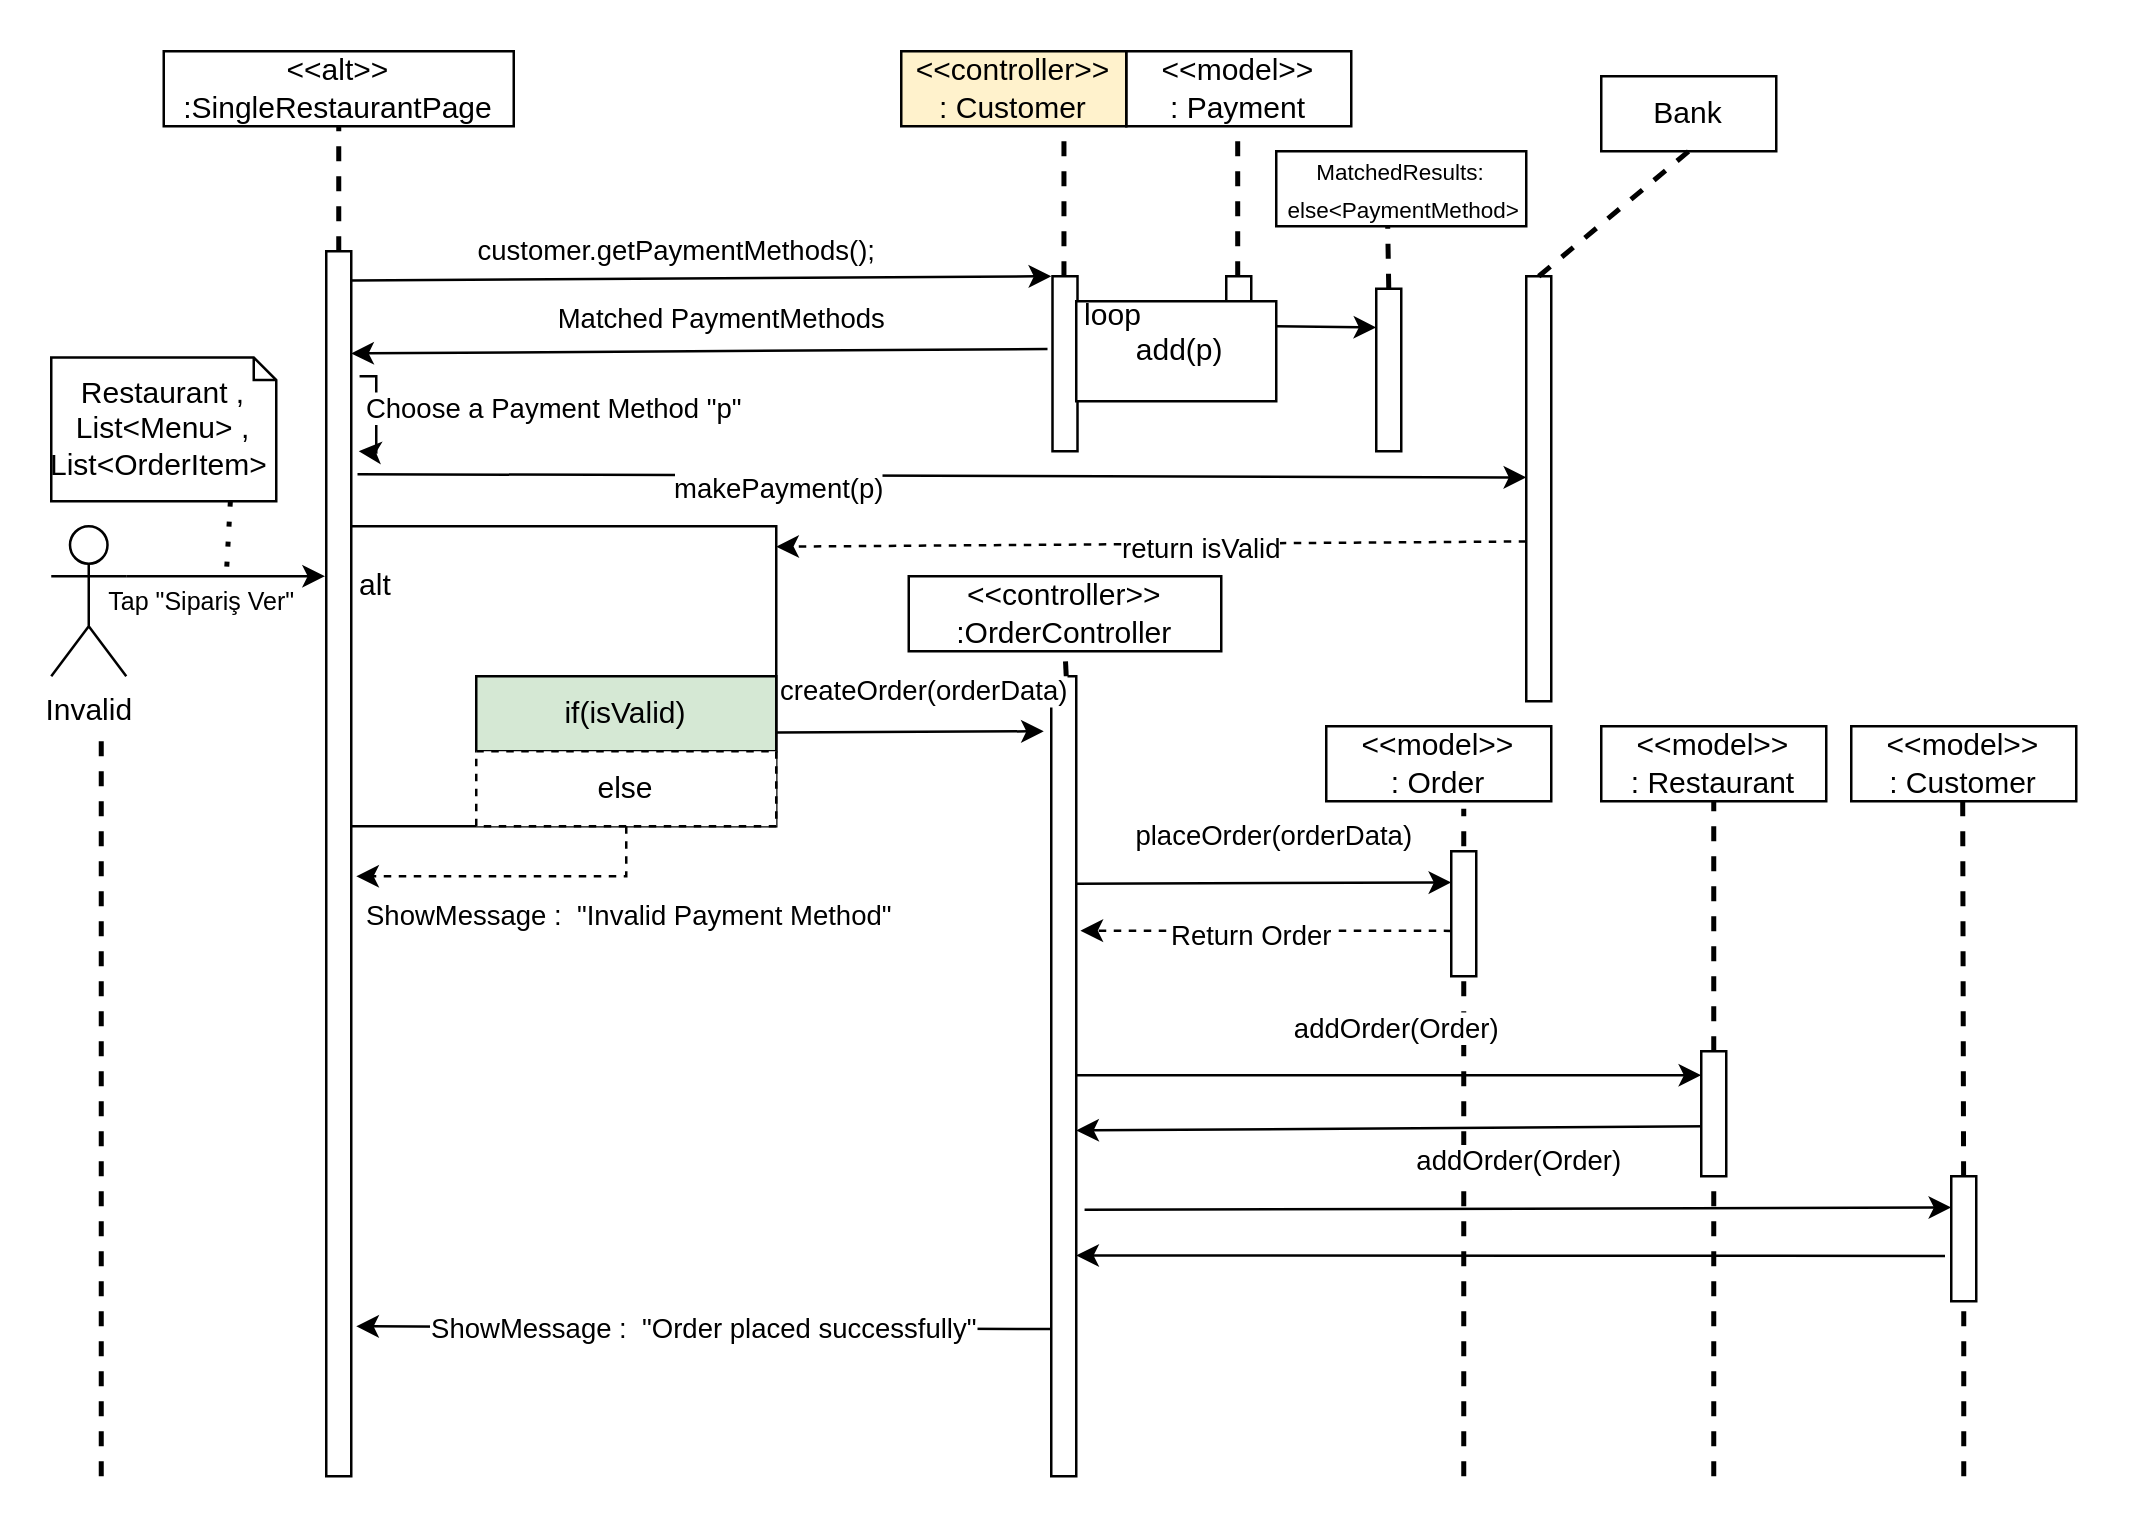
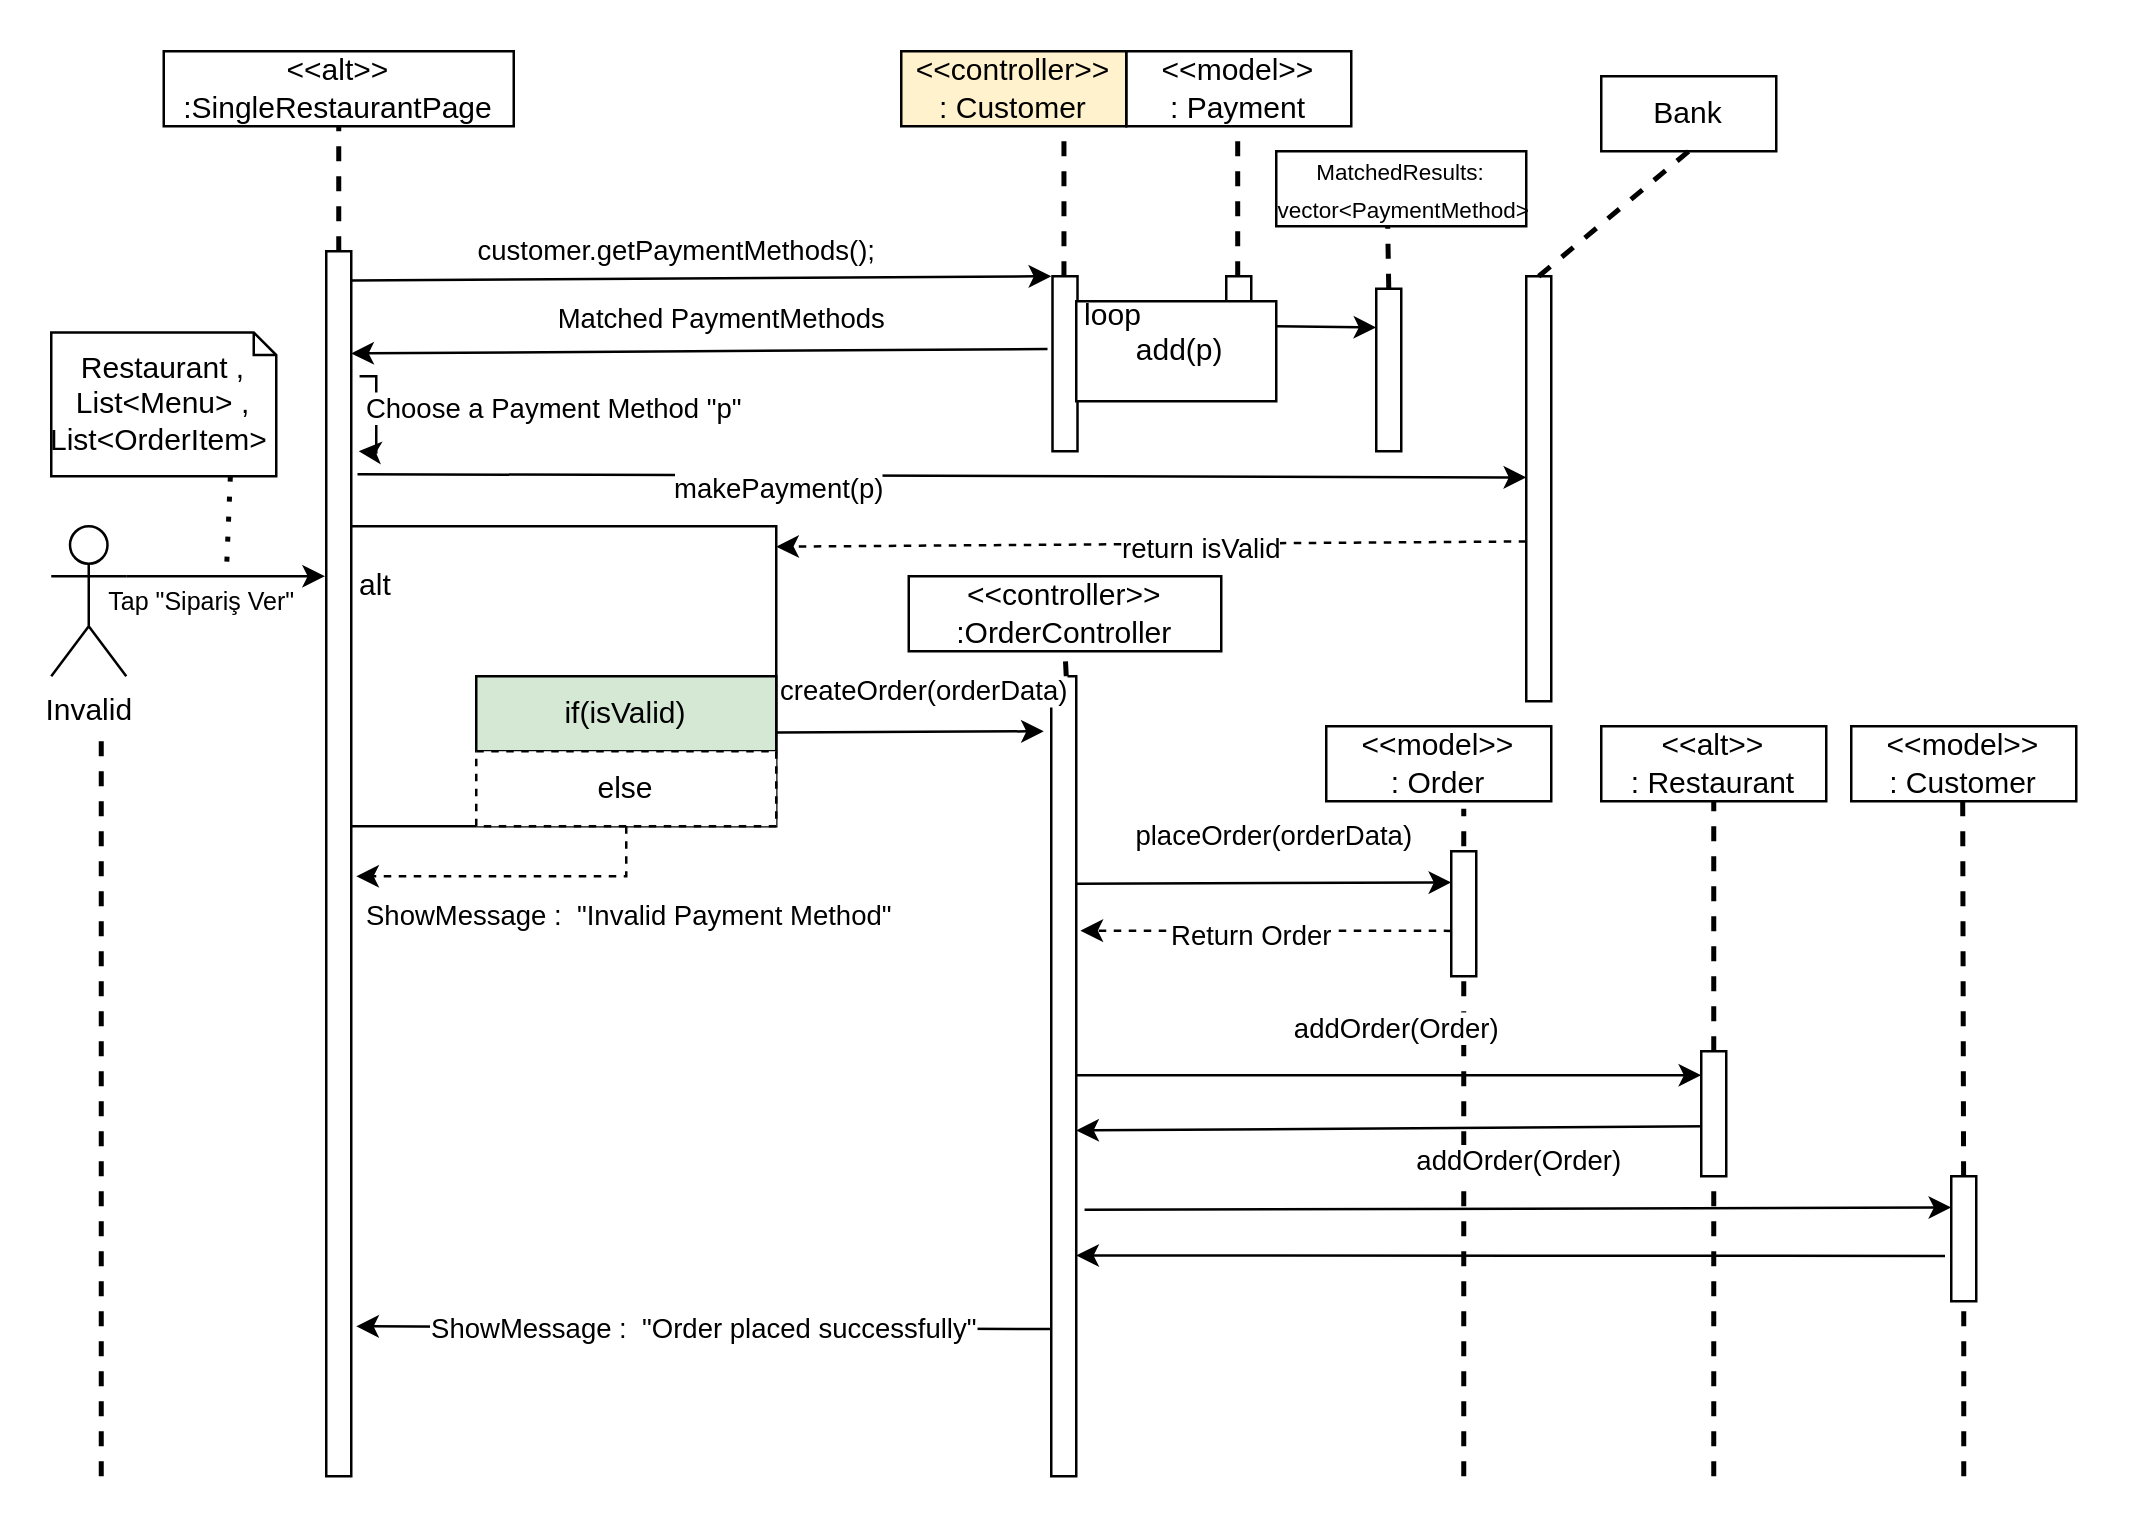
(1401, 189) -> (1401, 189)
(164, 429) -> (164, 404)
(1714, 764) -> (1714, 764)
